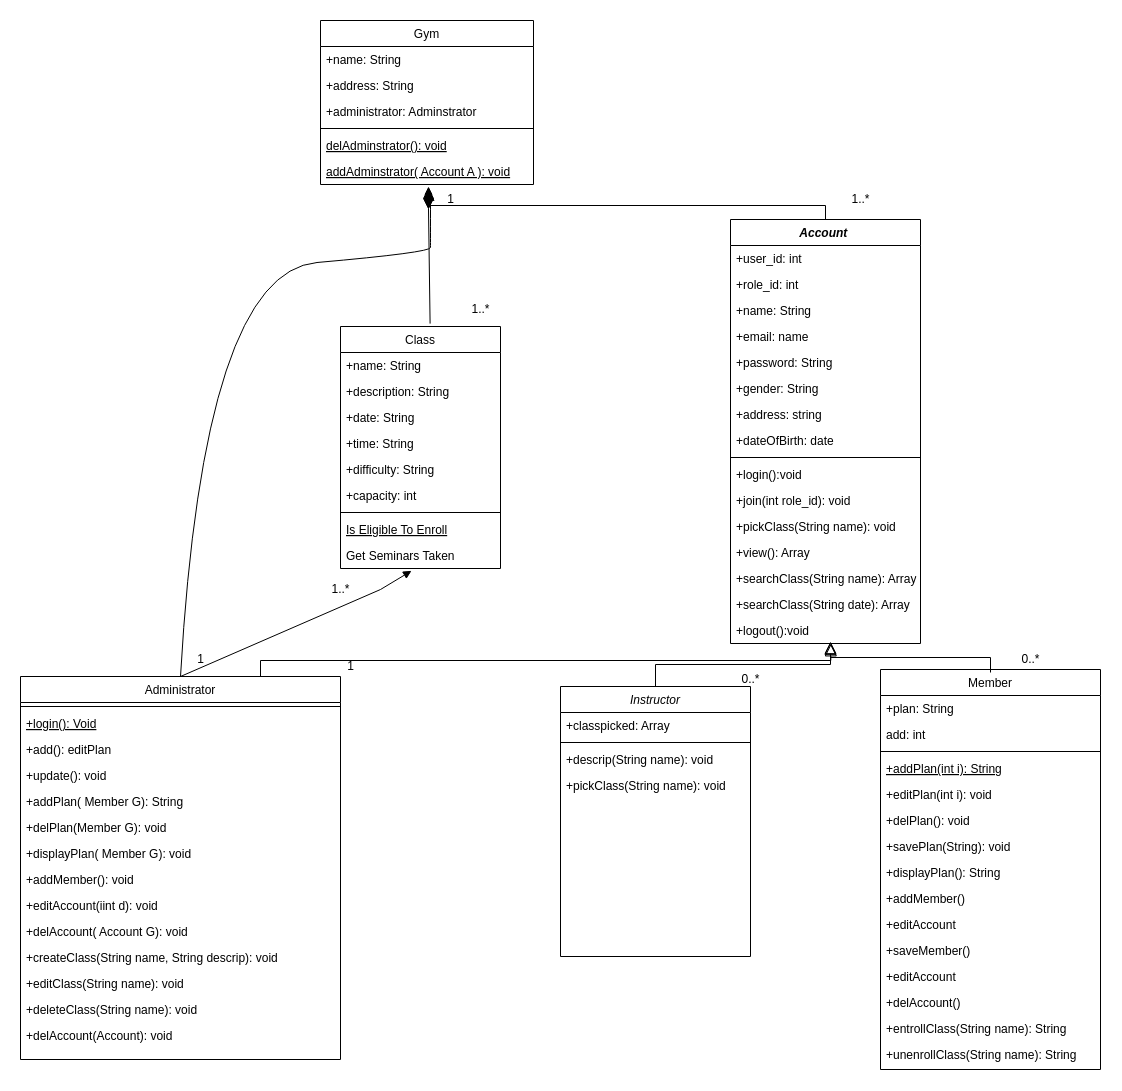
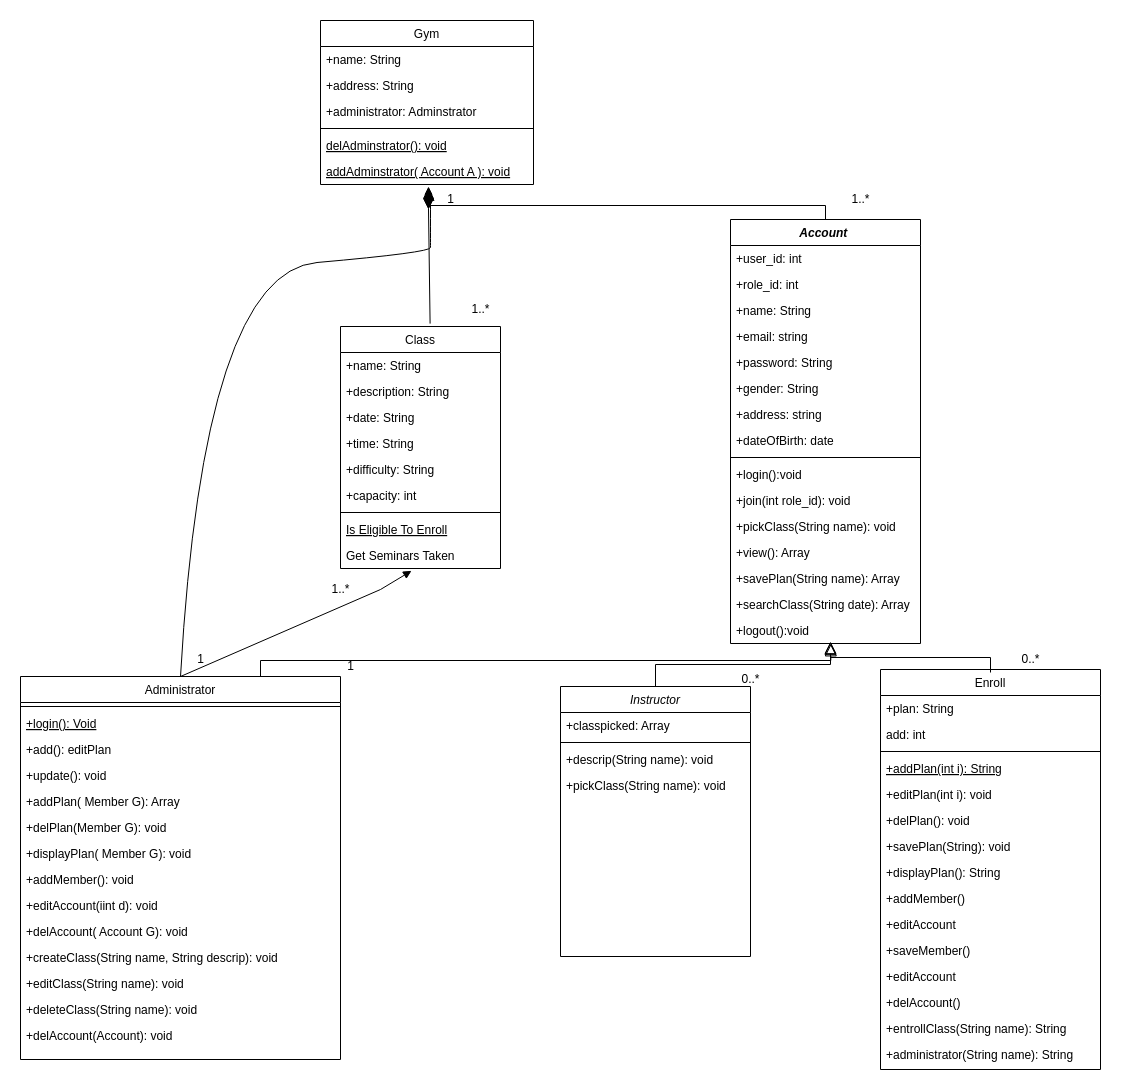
(770, 337) -> (775, 337)
(836, 579) -> (826, 579)
(990, 683) -> (990, 683)
(107, 802) -> (106, 802)
(991, 1055) -> (993, 1055)
